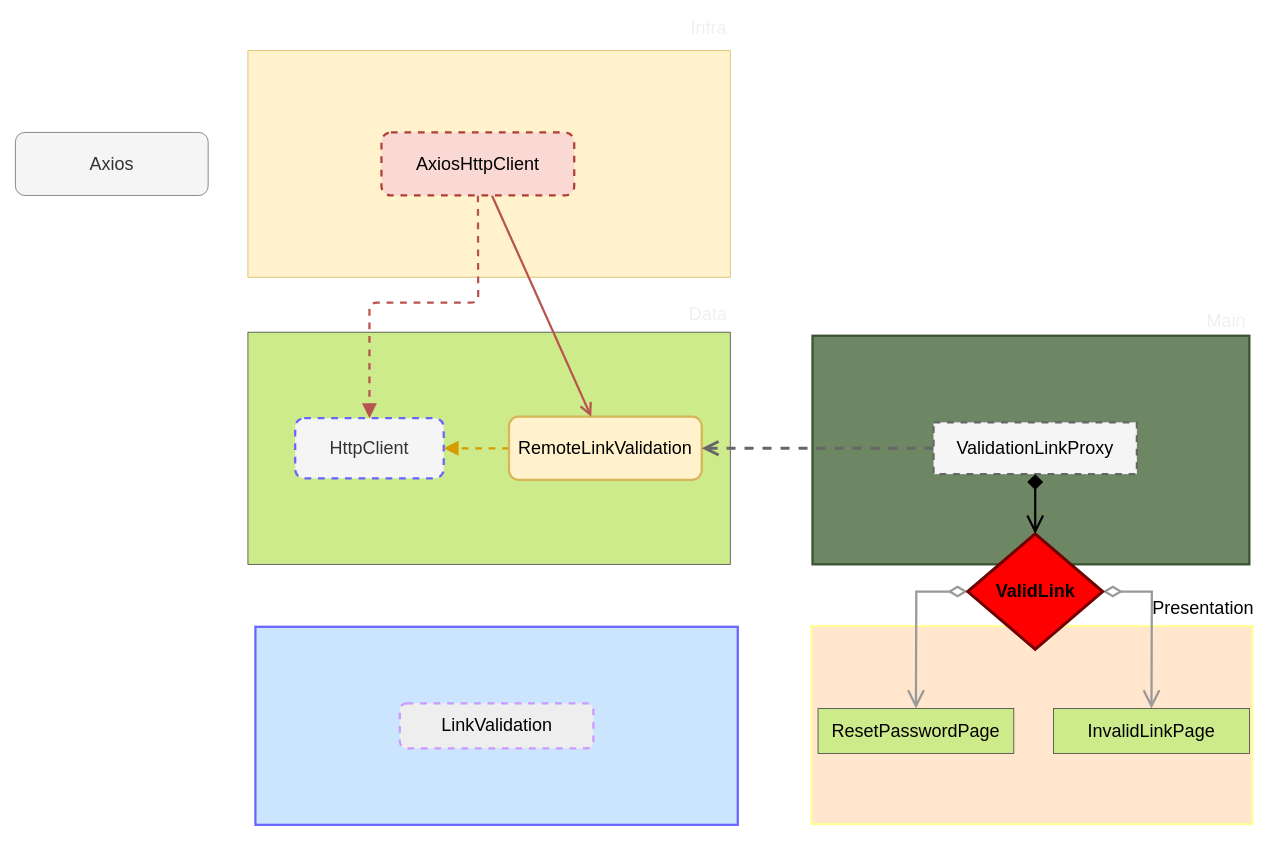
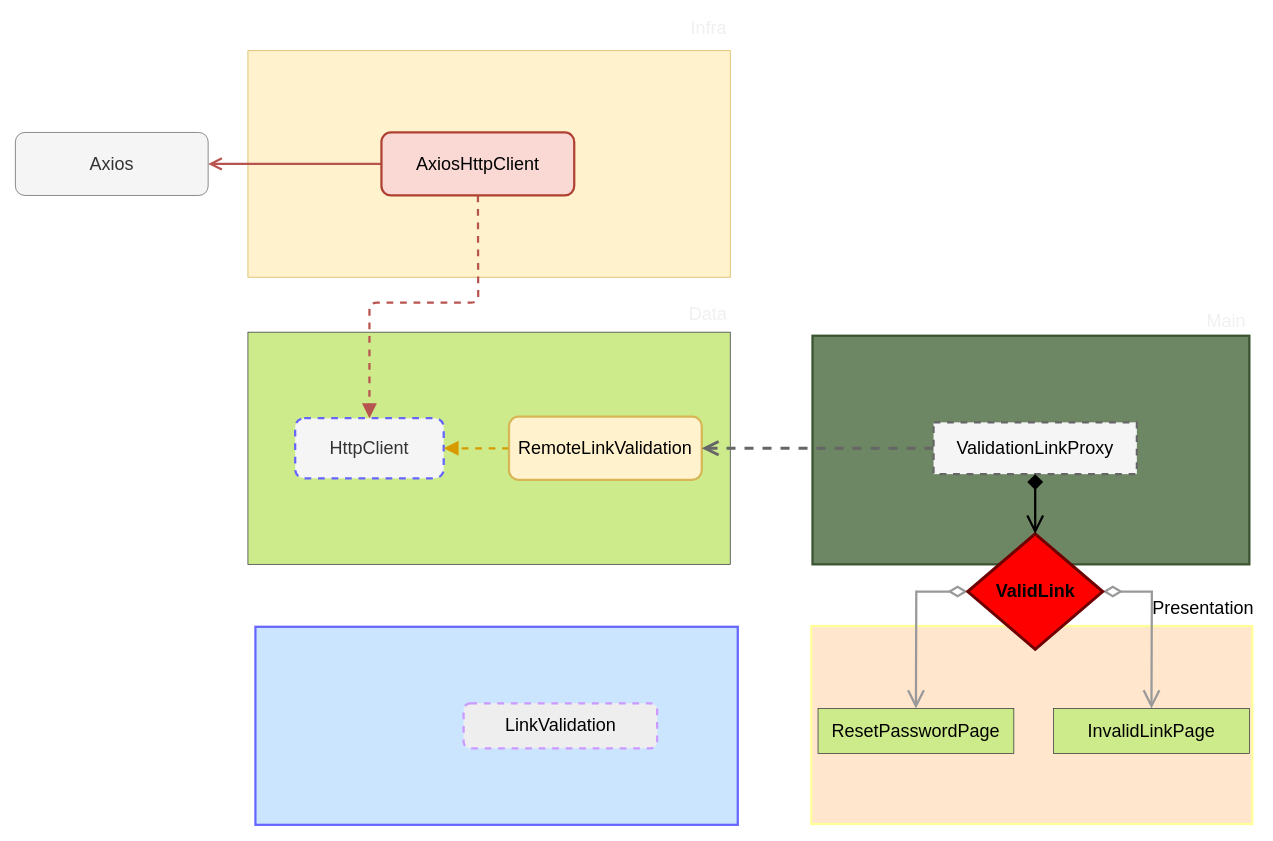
(478, 164) -> (478, 164)
(540, 303) -> (297, 164)
(497, 726) -> (560, 726)
